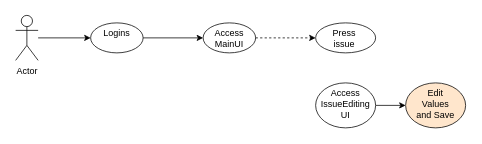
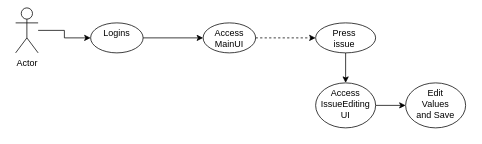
(27, 38) -> (27, 30)
none -> (345, 65)
(435, 105) -> (435, 105)
